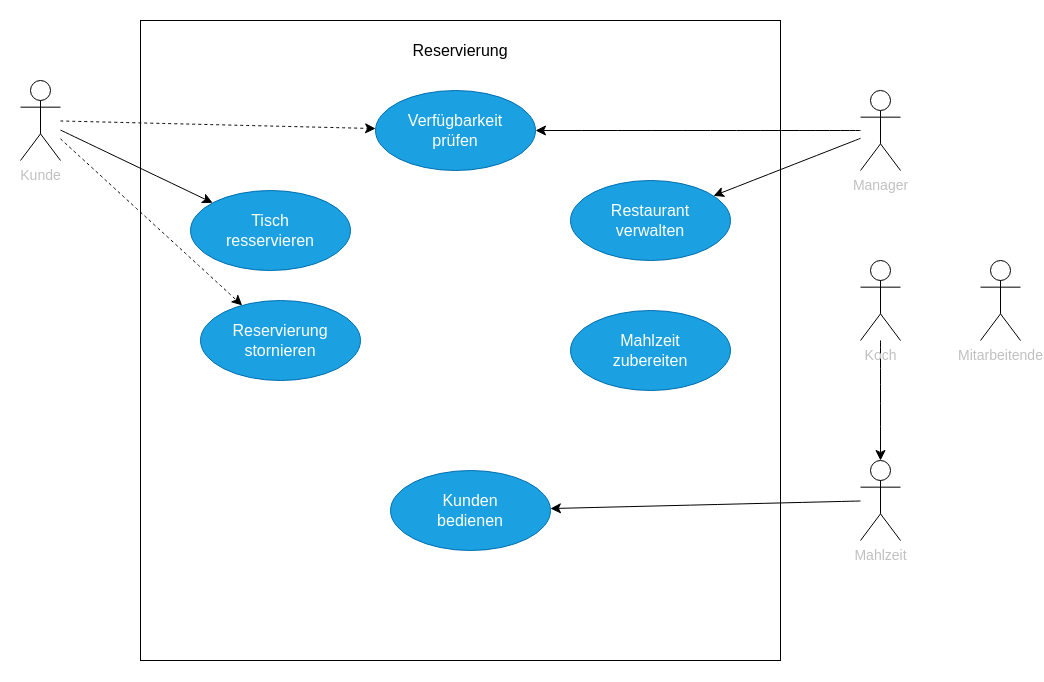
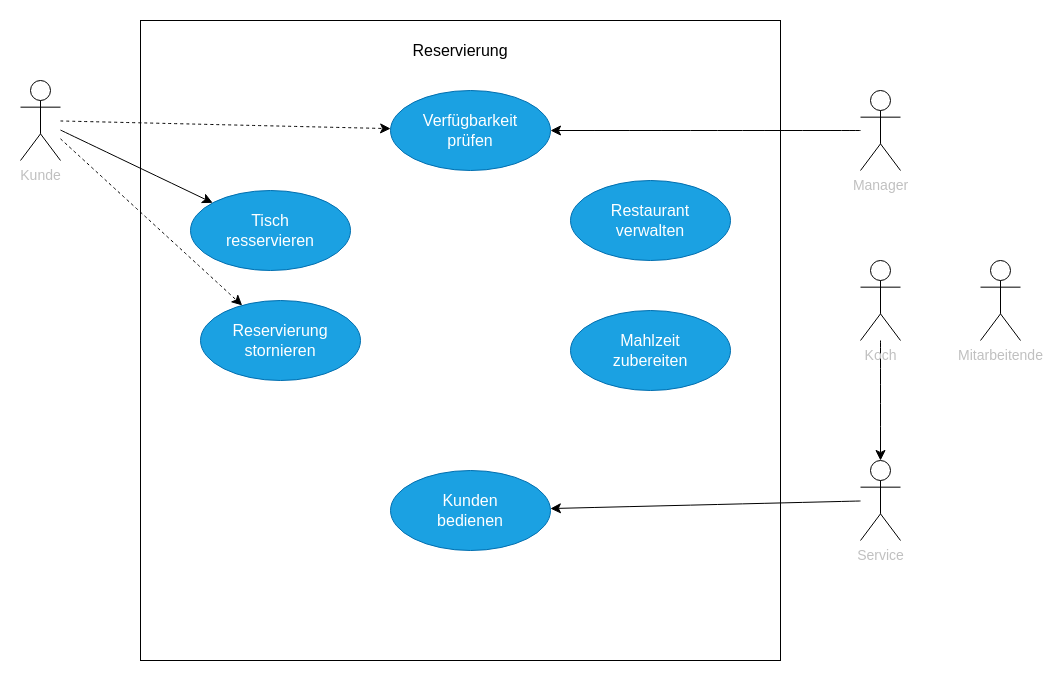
(456, 131) -> (471, 131)
(790, 166) -> none
(881, 555) -> (881, 555)
